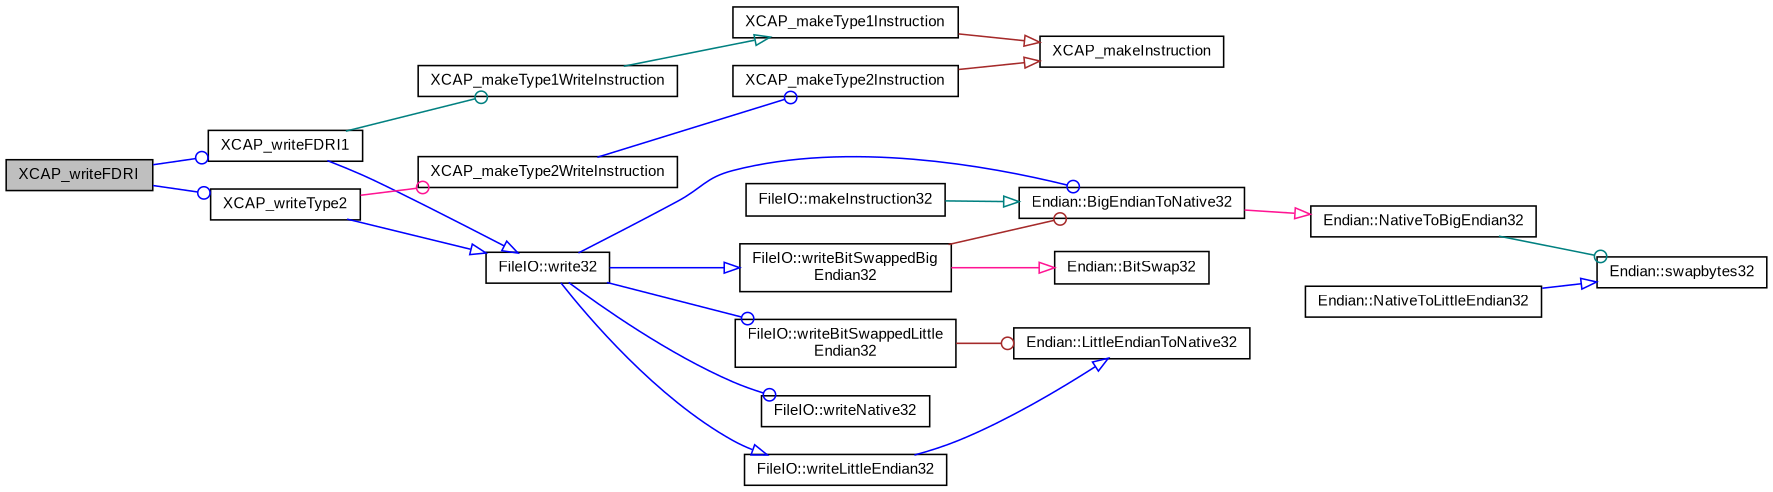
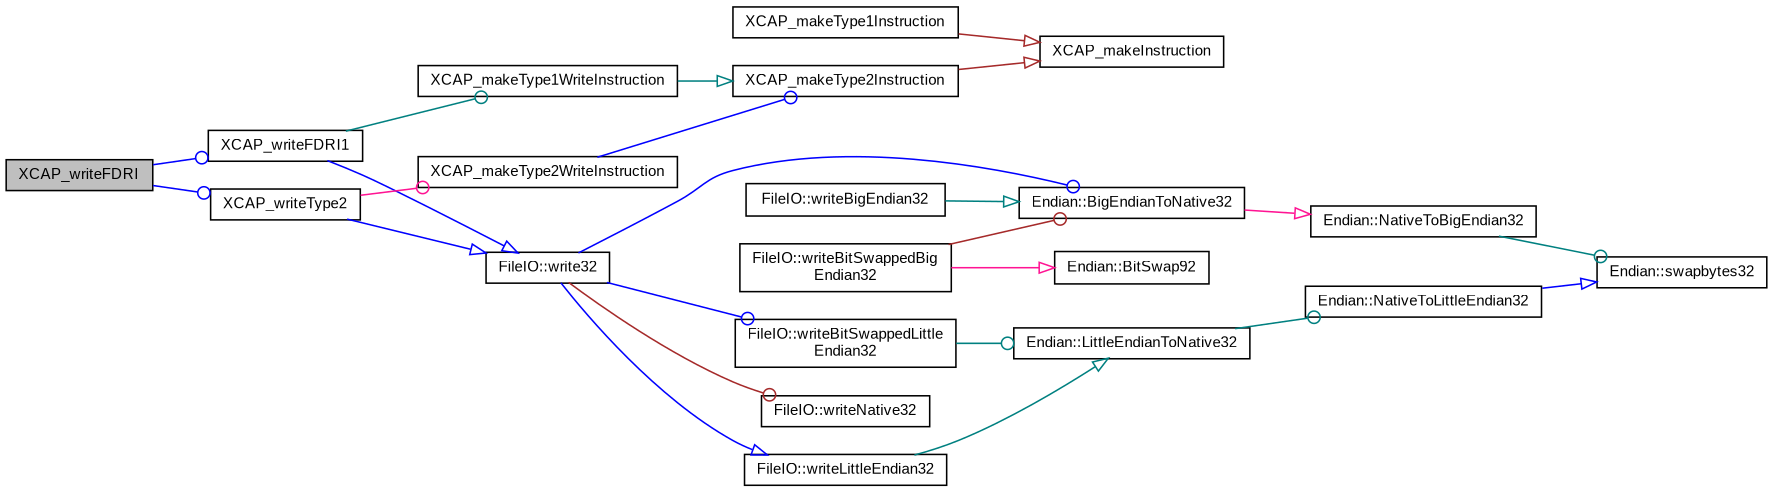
(689, 53) -> (697, 81)
(846, 200) -> (846, 200)
(667, 268) -> none
(1132, 268) -> (1132, 268)
none -> (1271, 323)
(979, 343) -> (979, 343)
(662, 345) -> (662, 345)
(1008, 417) -> (1008, 417)
